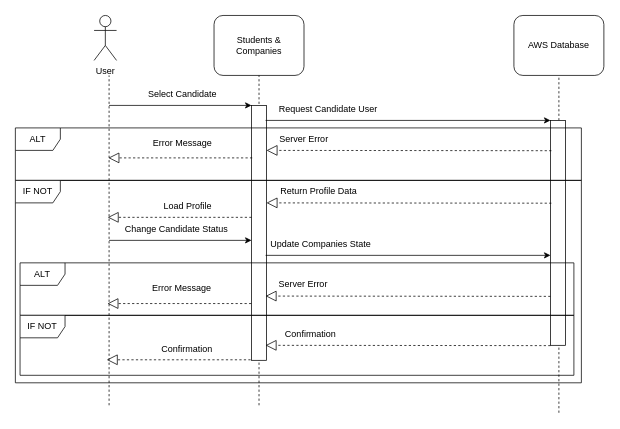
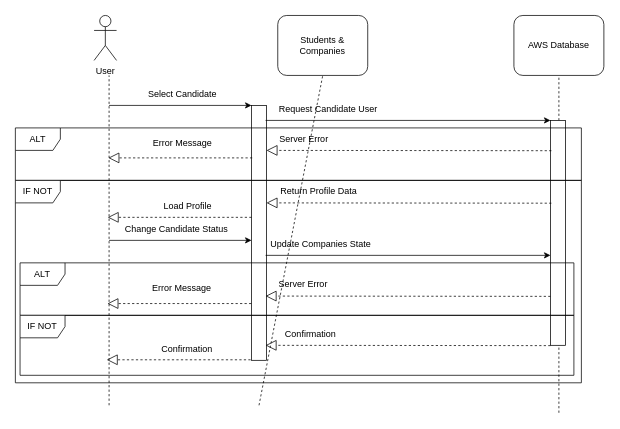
(259, 45) -> (323, 45)
